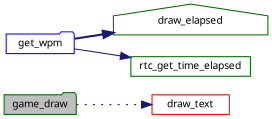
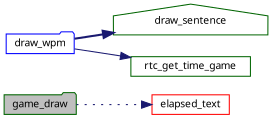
(191, 21) -> (191, 21)
(40, 44) -> (40, 44)
(191, 66) -> (191, 66)
(191, 105) -> (191, 105)
